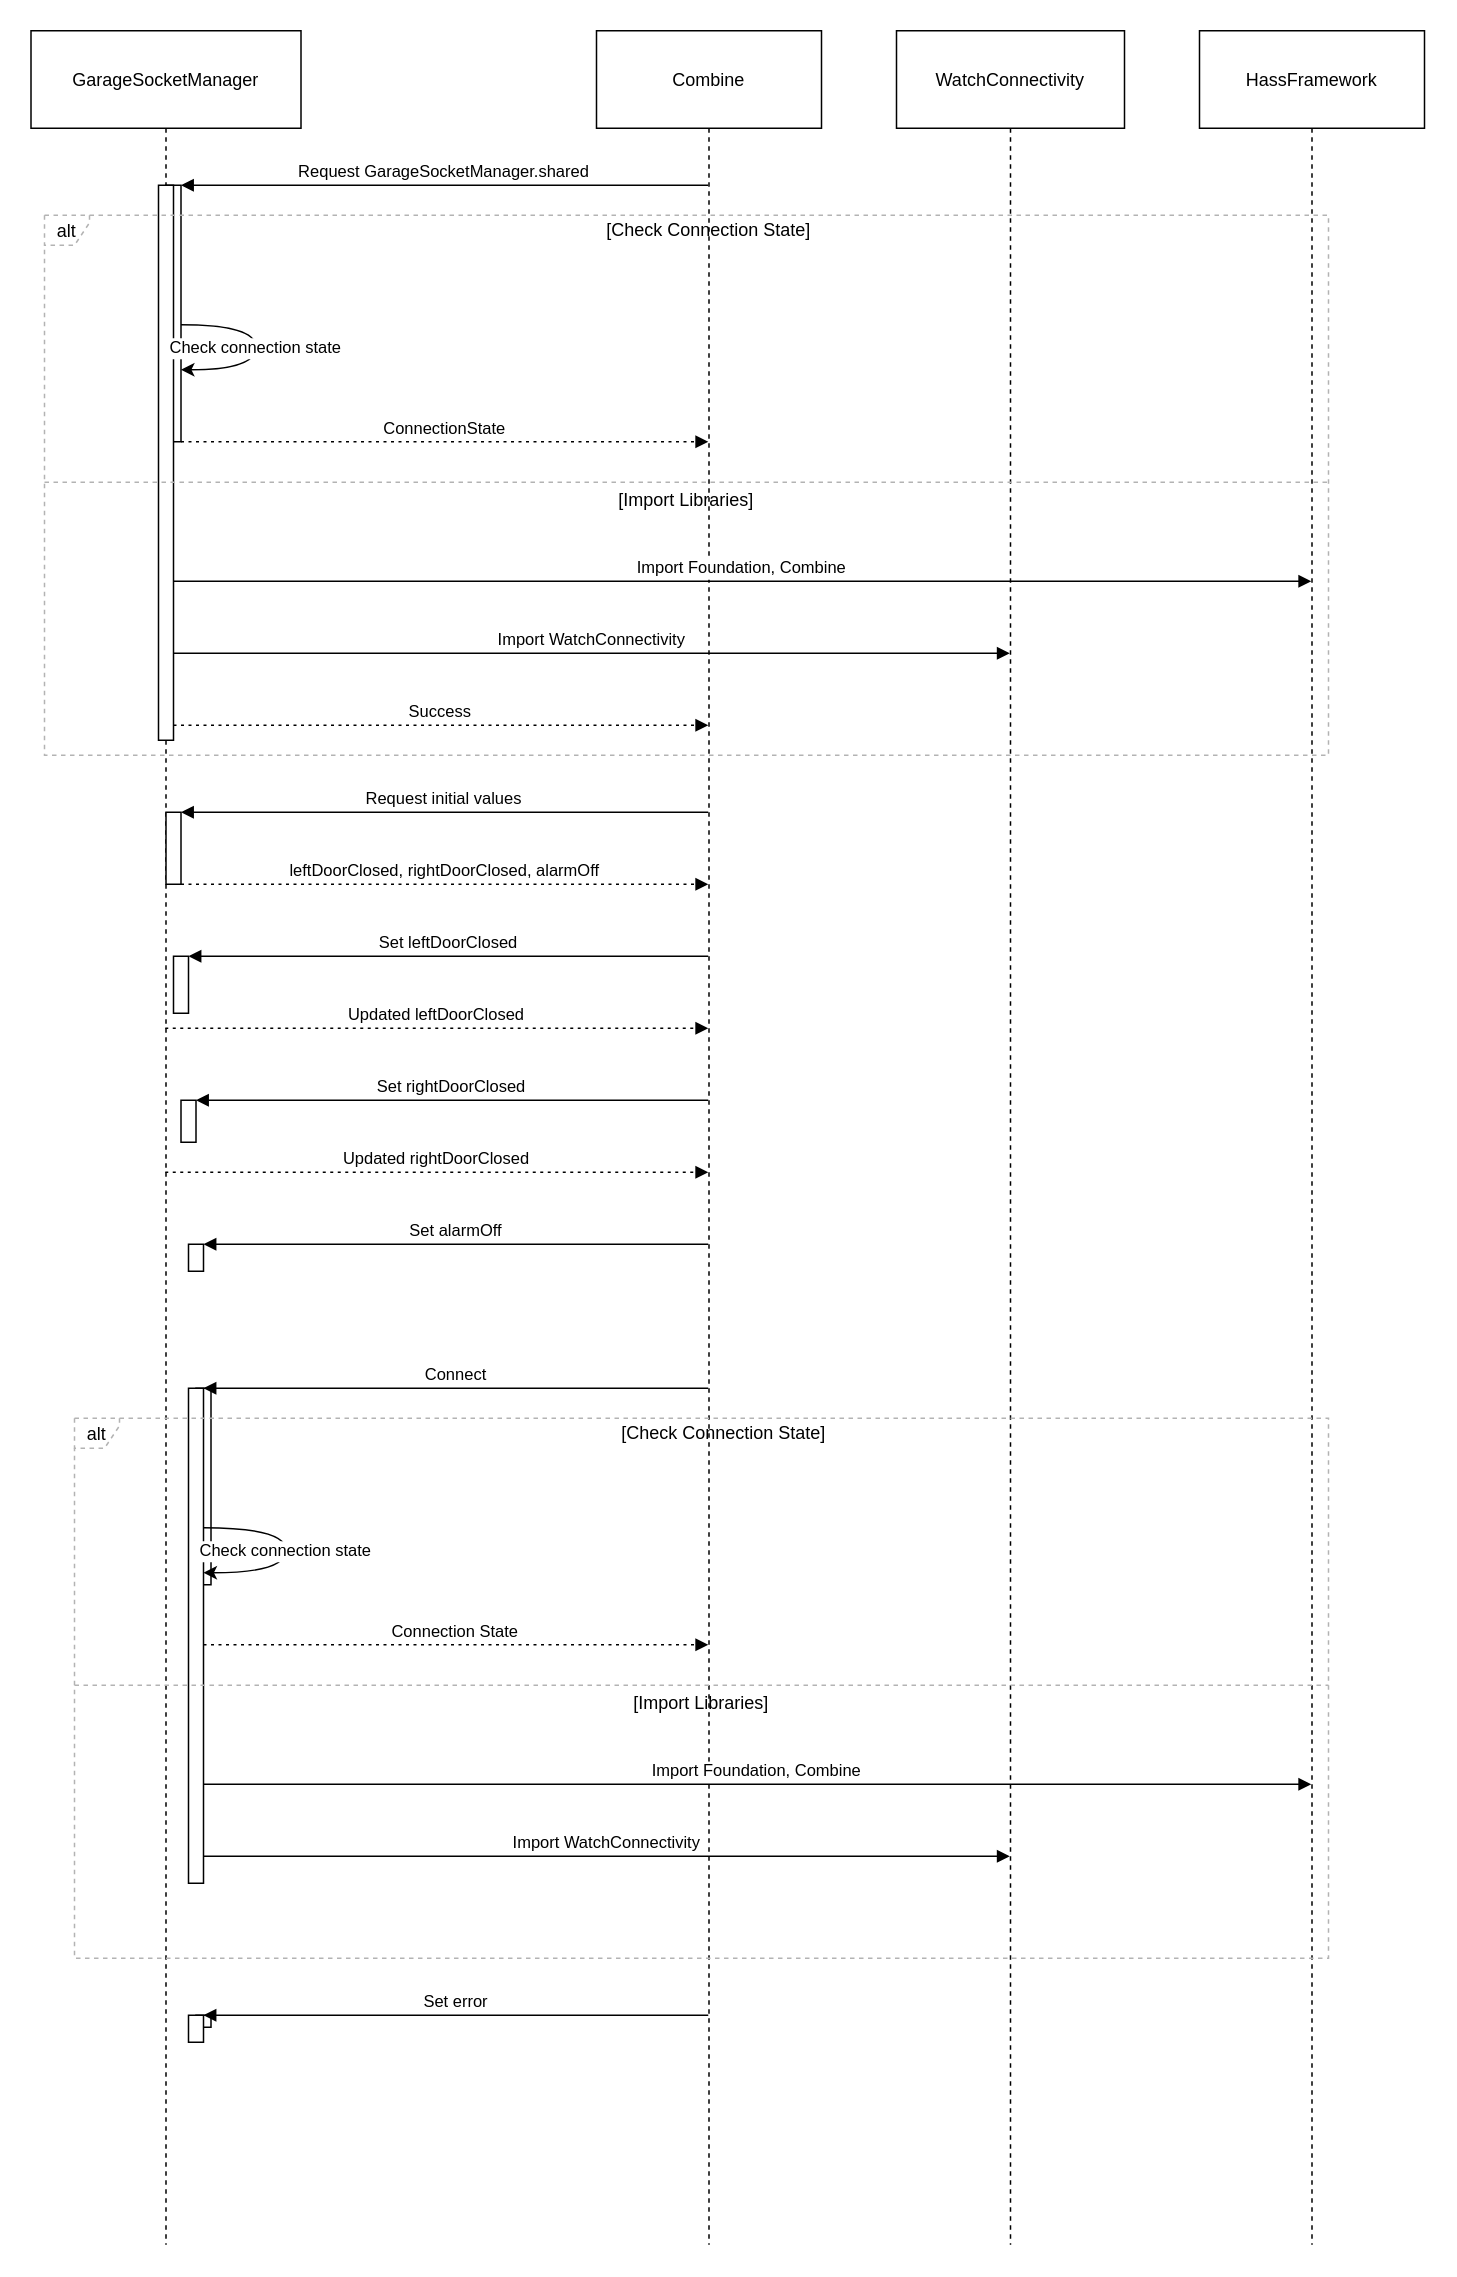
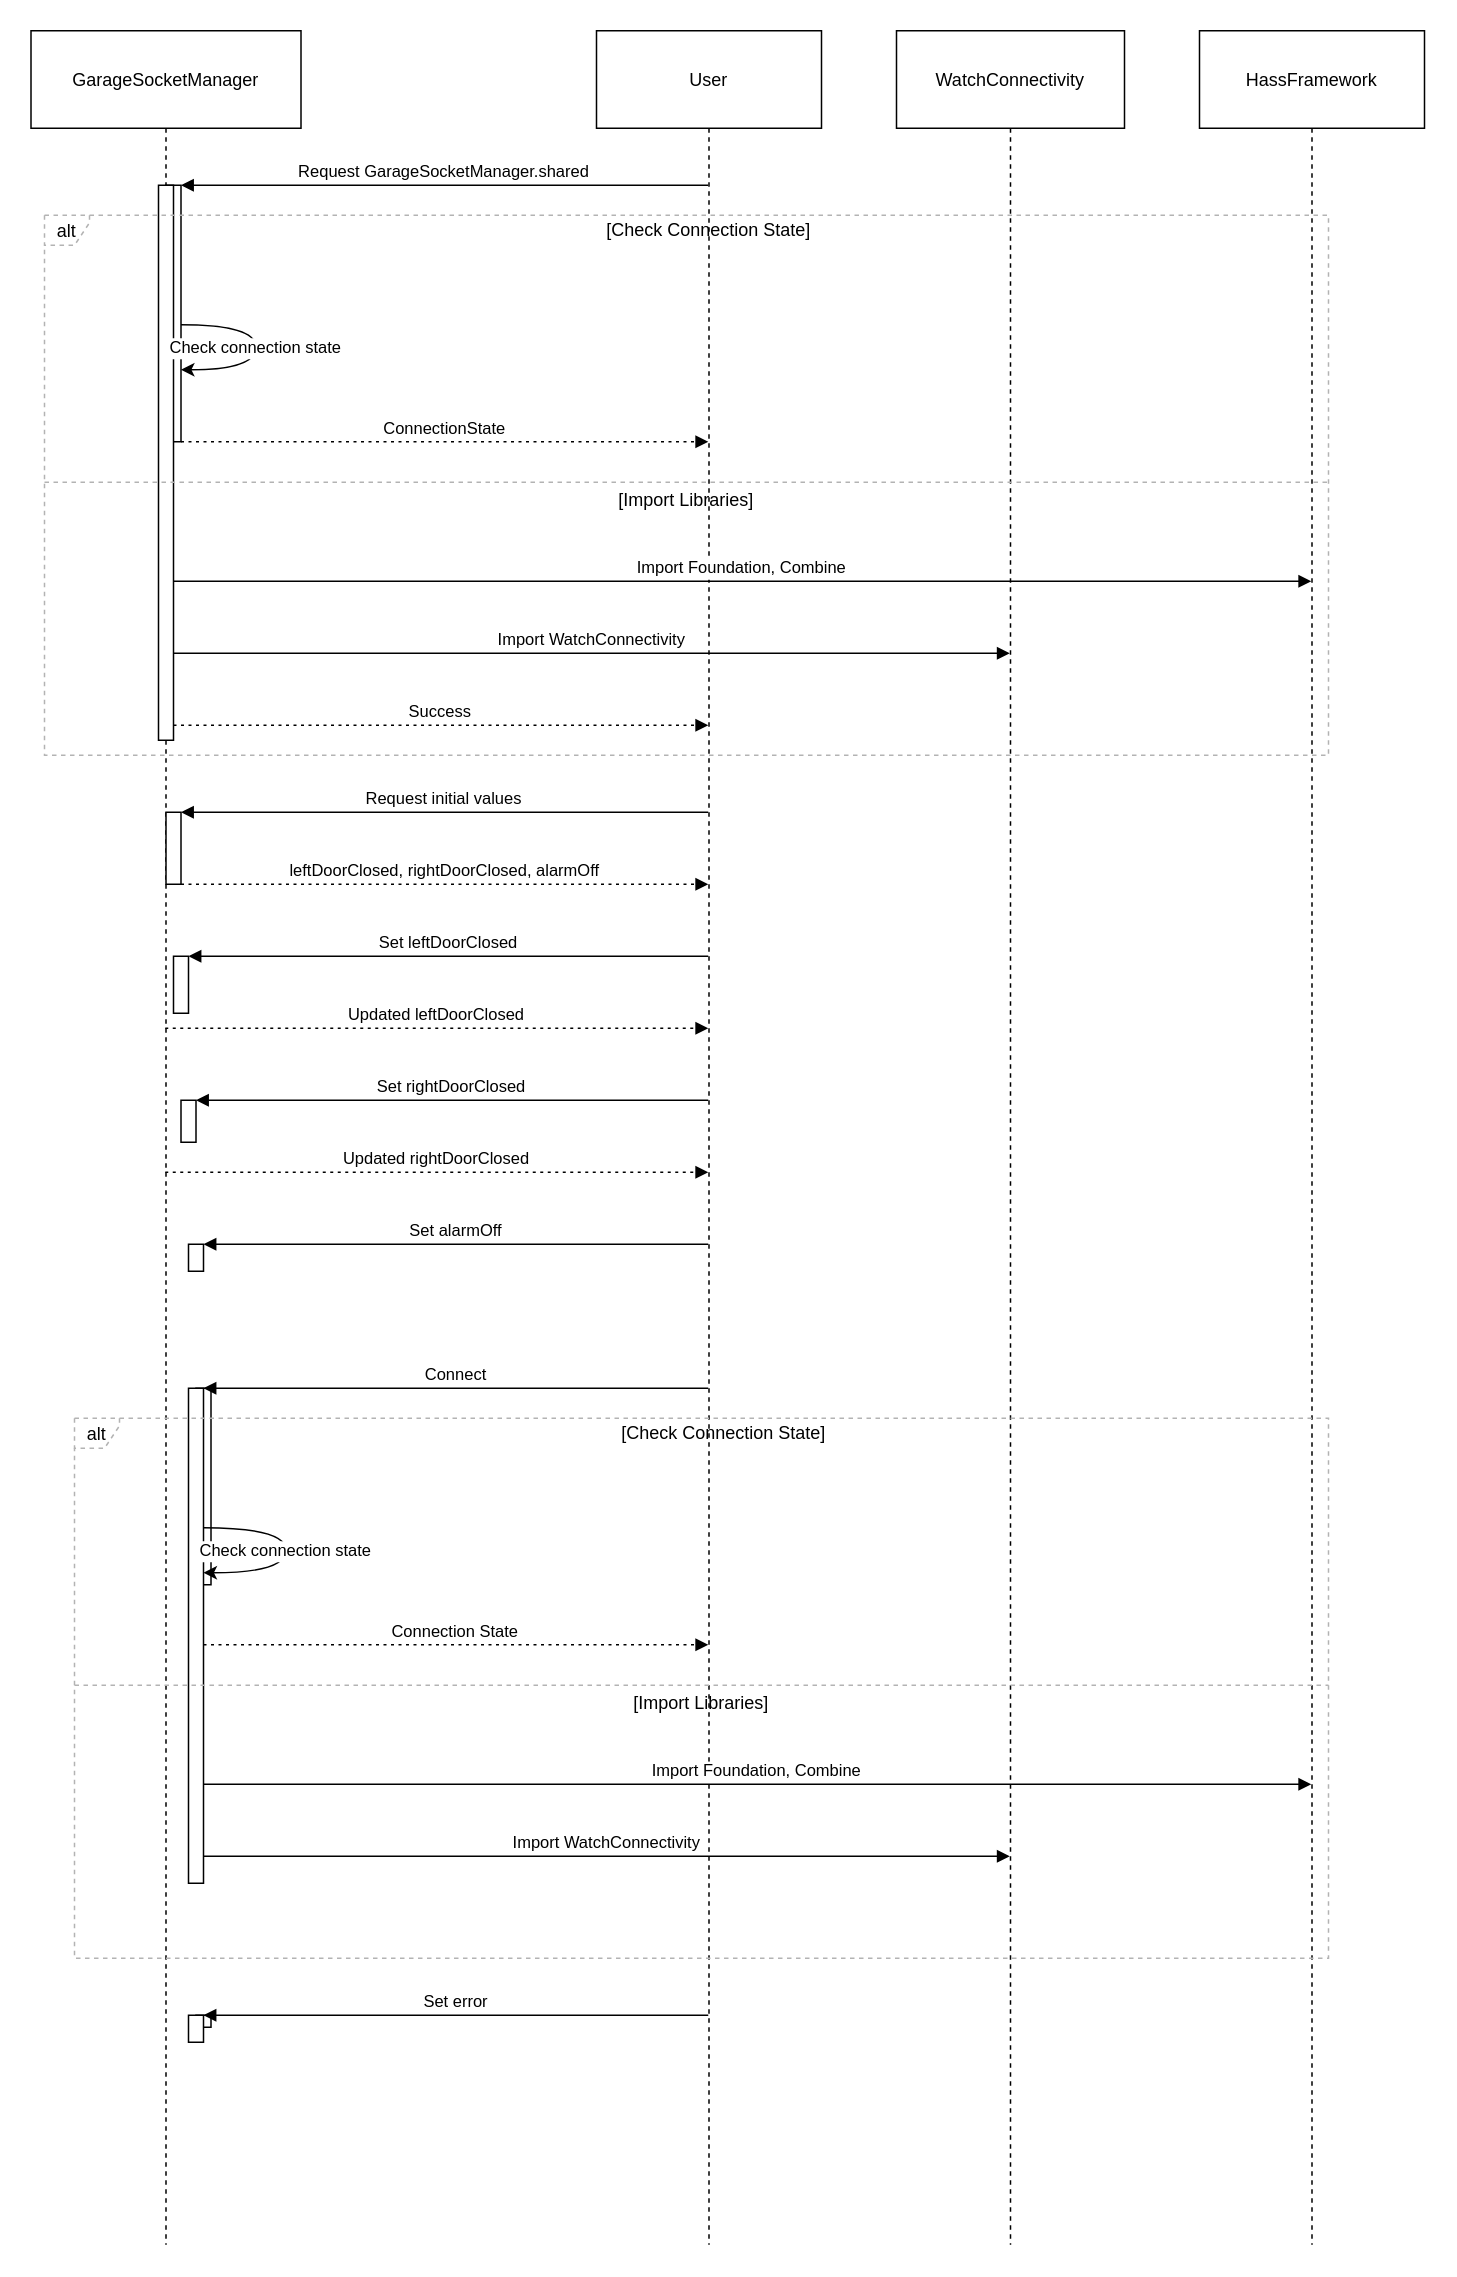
(709, 80) -> (709, 80)
